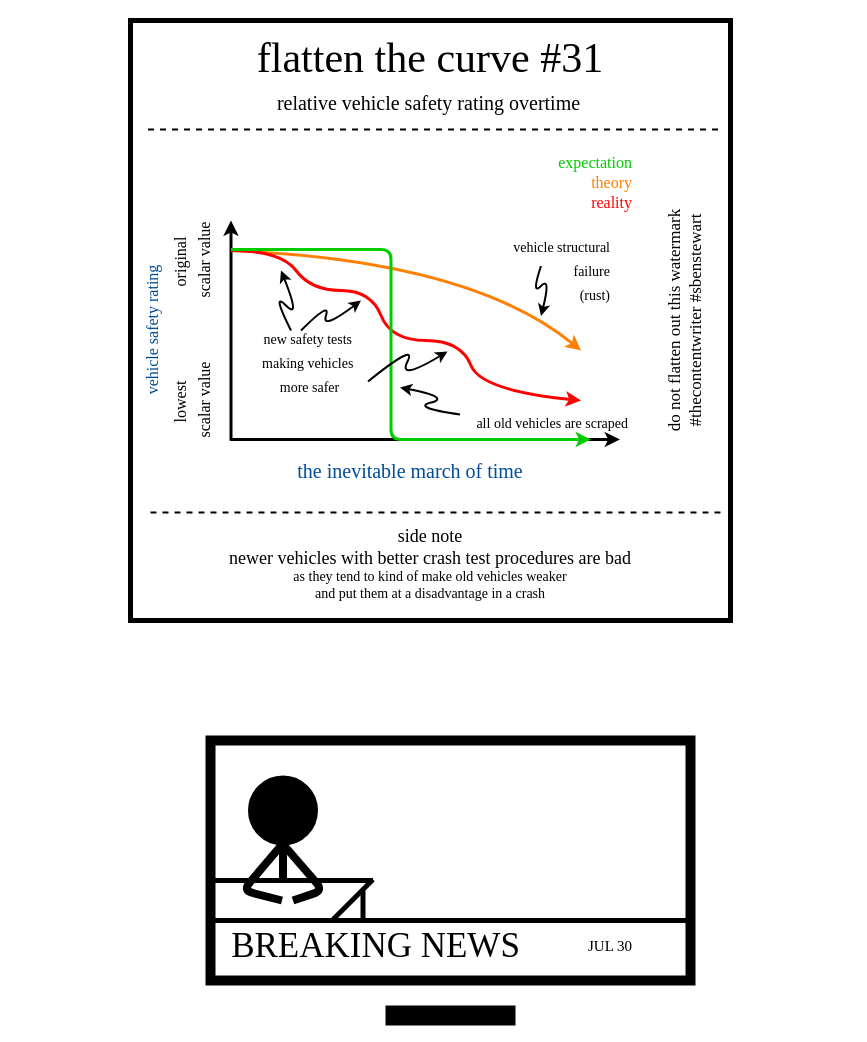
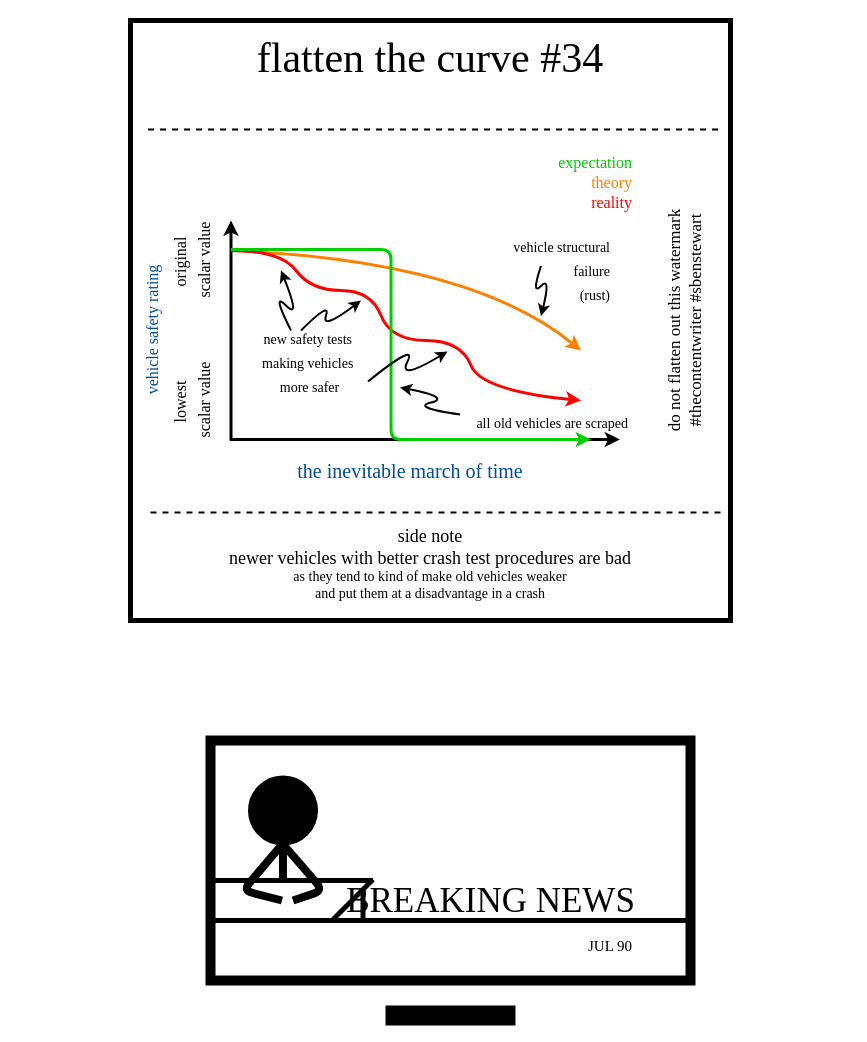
(431, 59) -> (431, 59)
(429, 103) -> none
(376, 946) -> (491, 901)
(611, 946) -> (611, 946)
